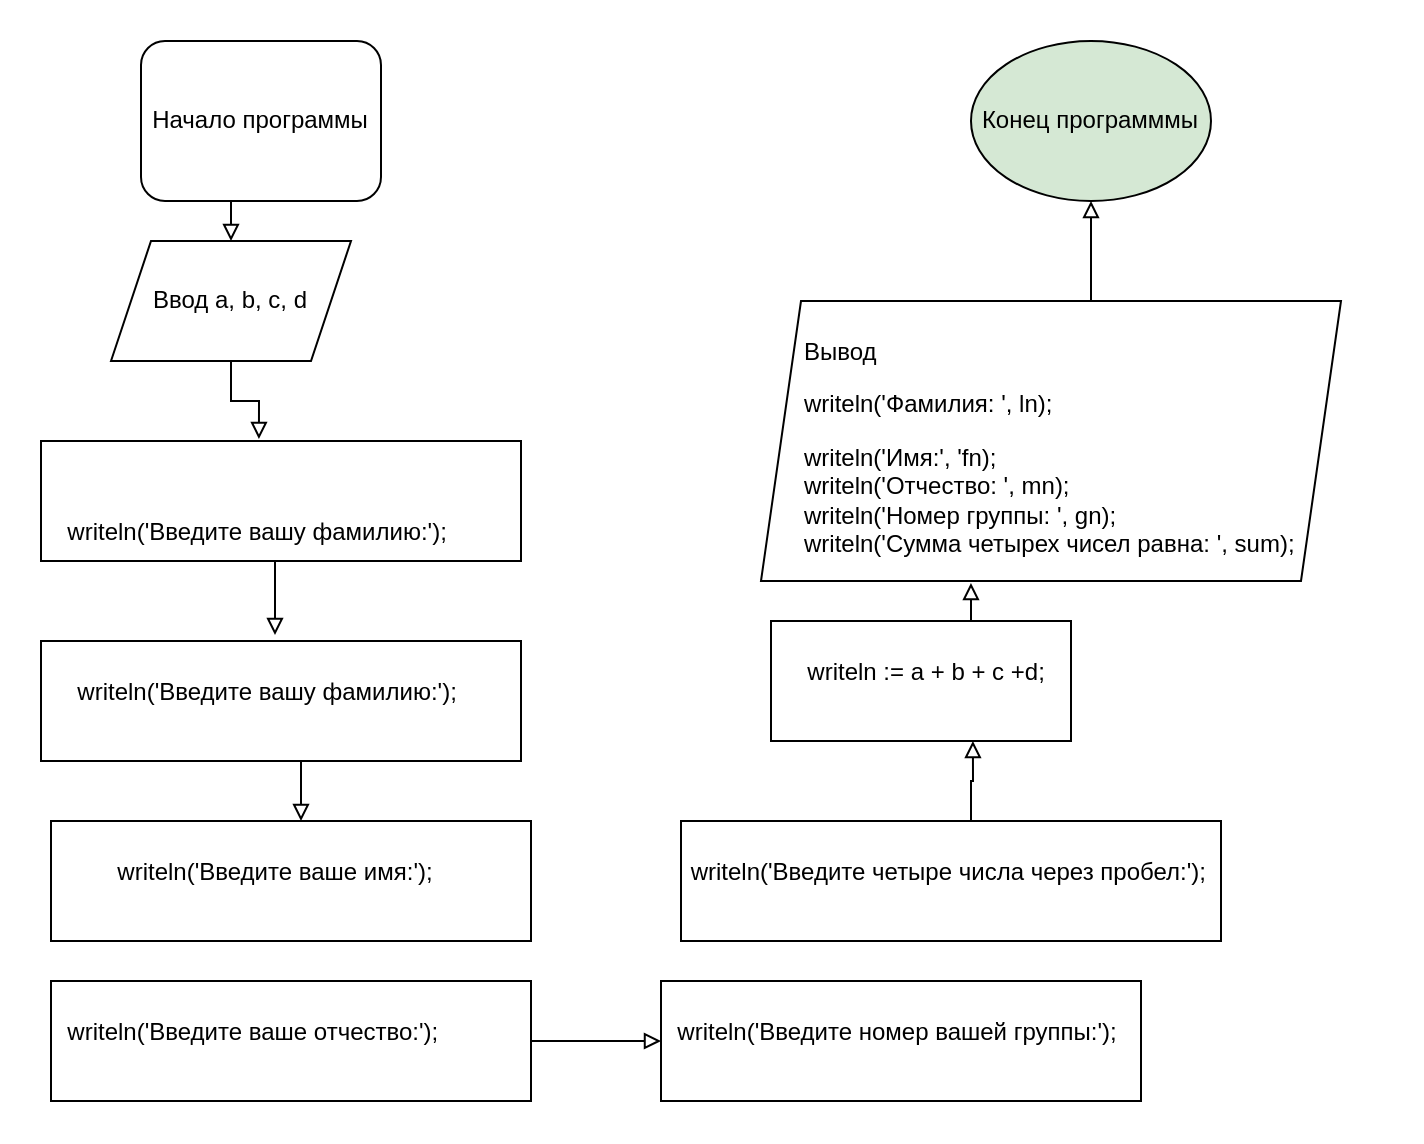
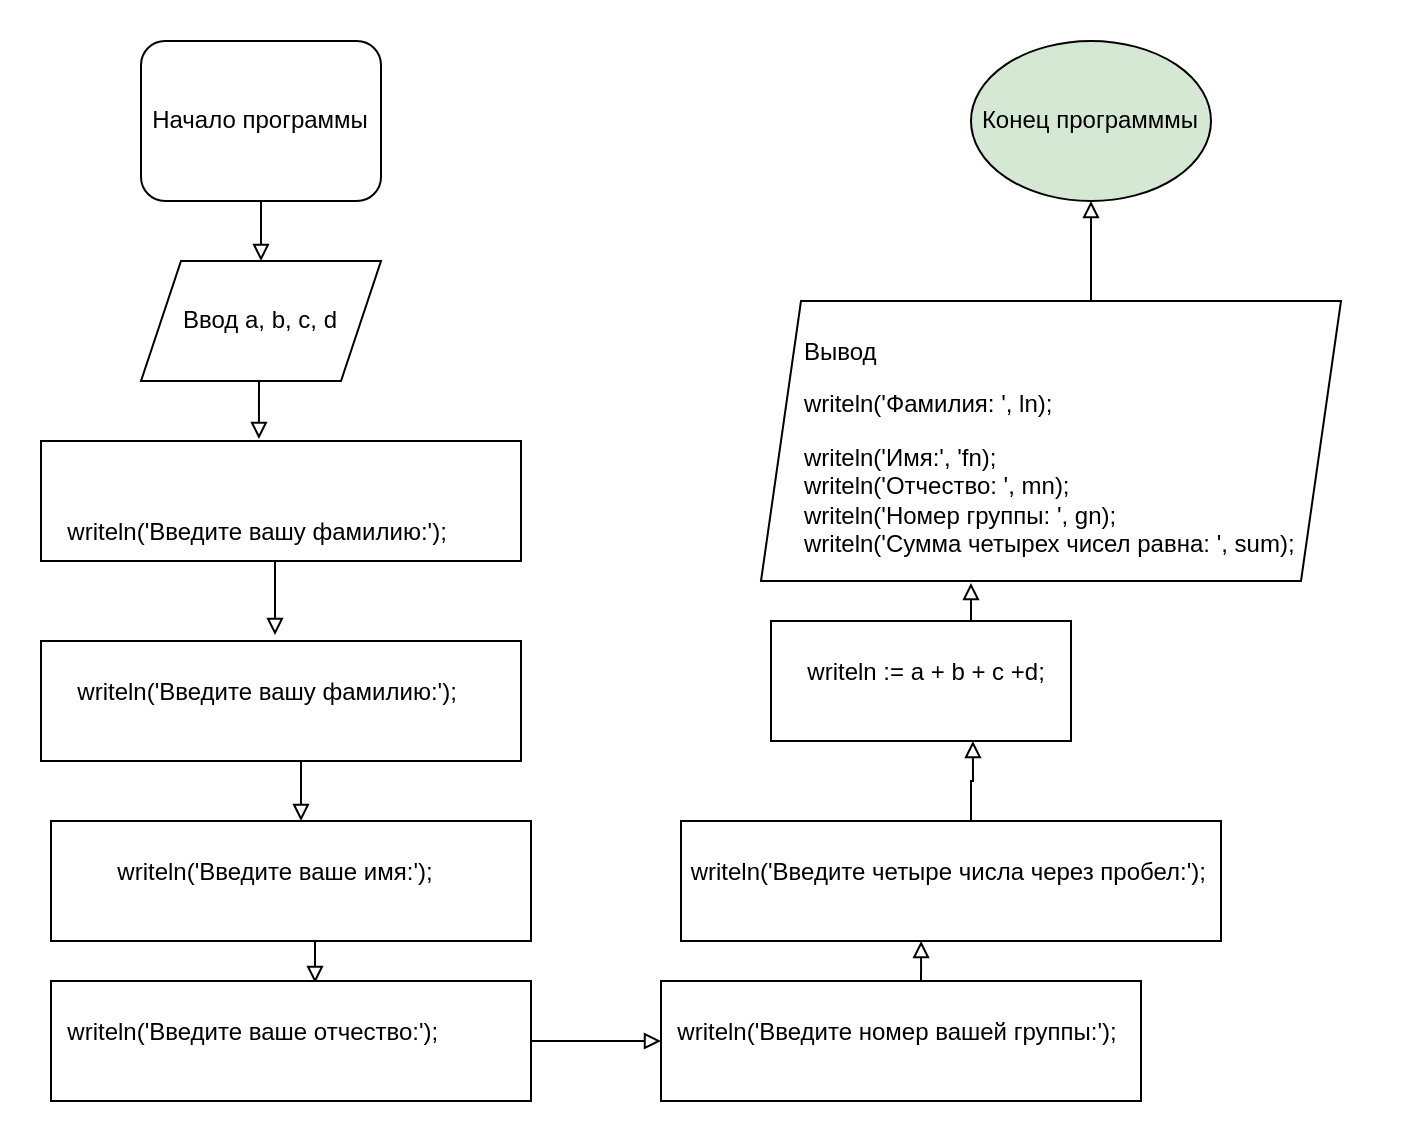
(231, 301) -> (261, 321)
none -> (315, 952)
none -> (921, 970)
